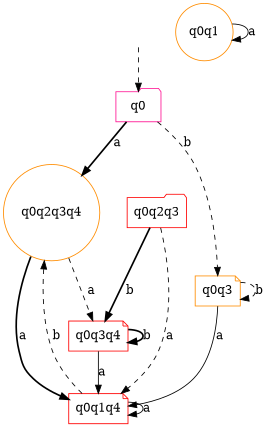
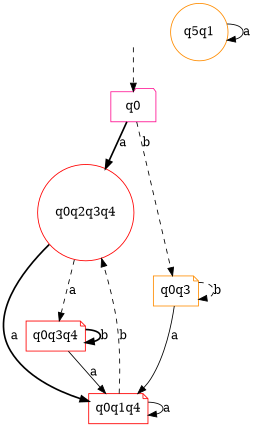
(204, 32) -> (199, 32)
(52, 213) -> (86, 213)
(157, 213) -> none
